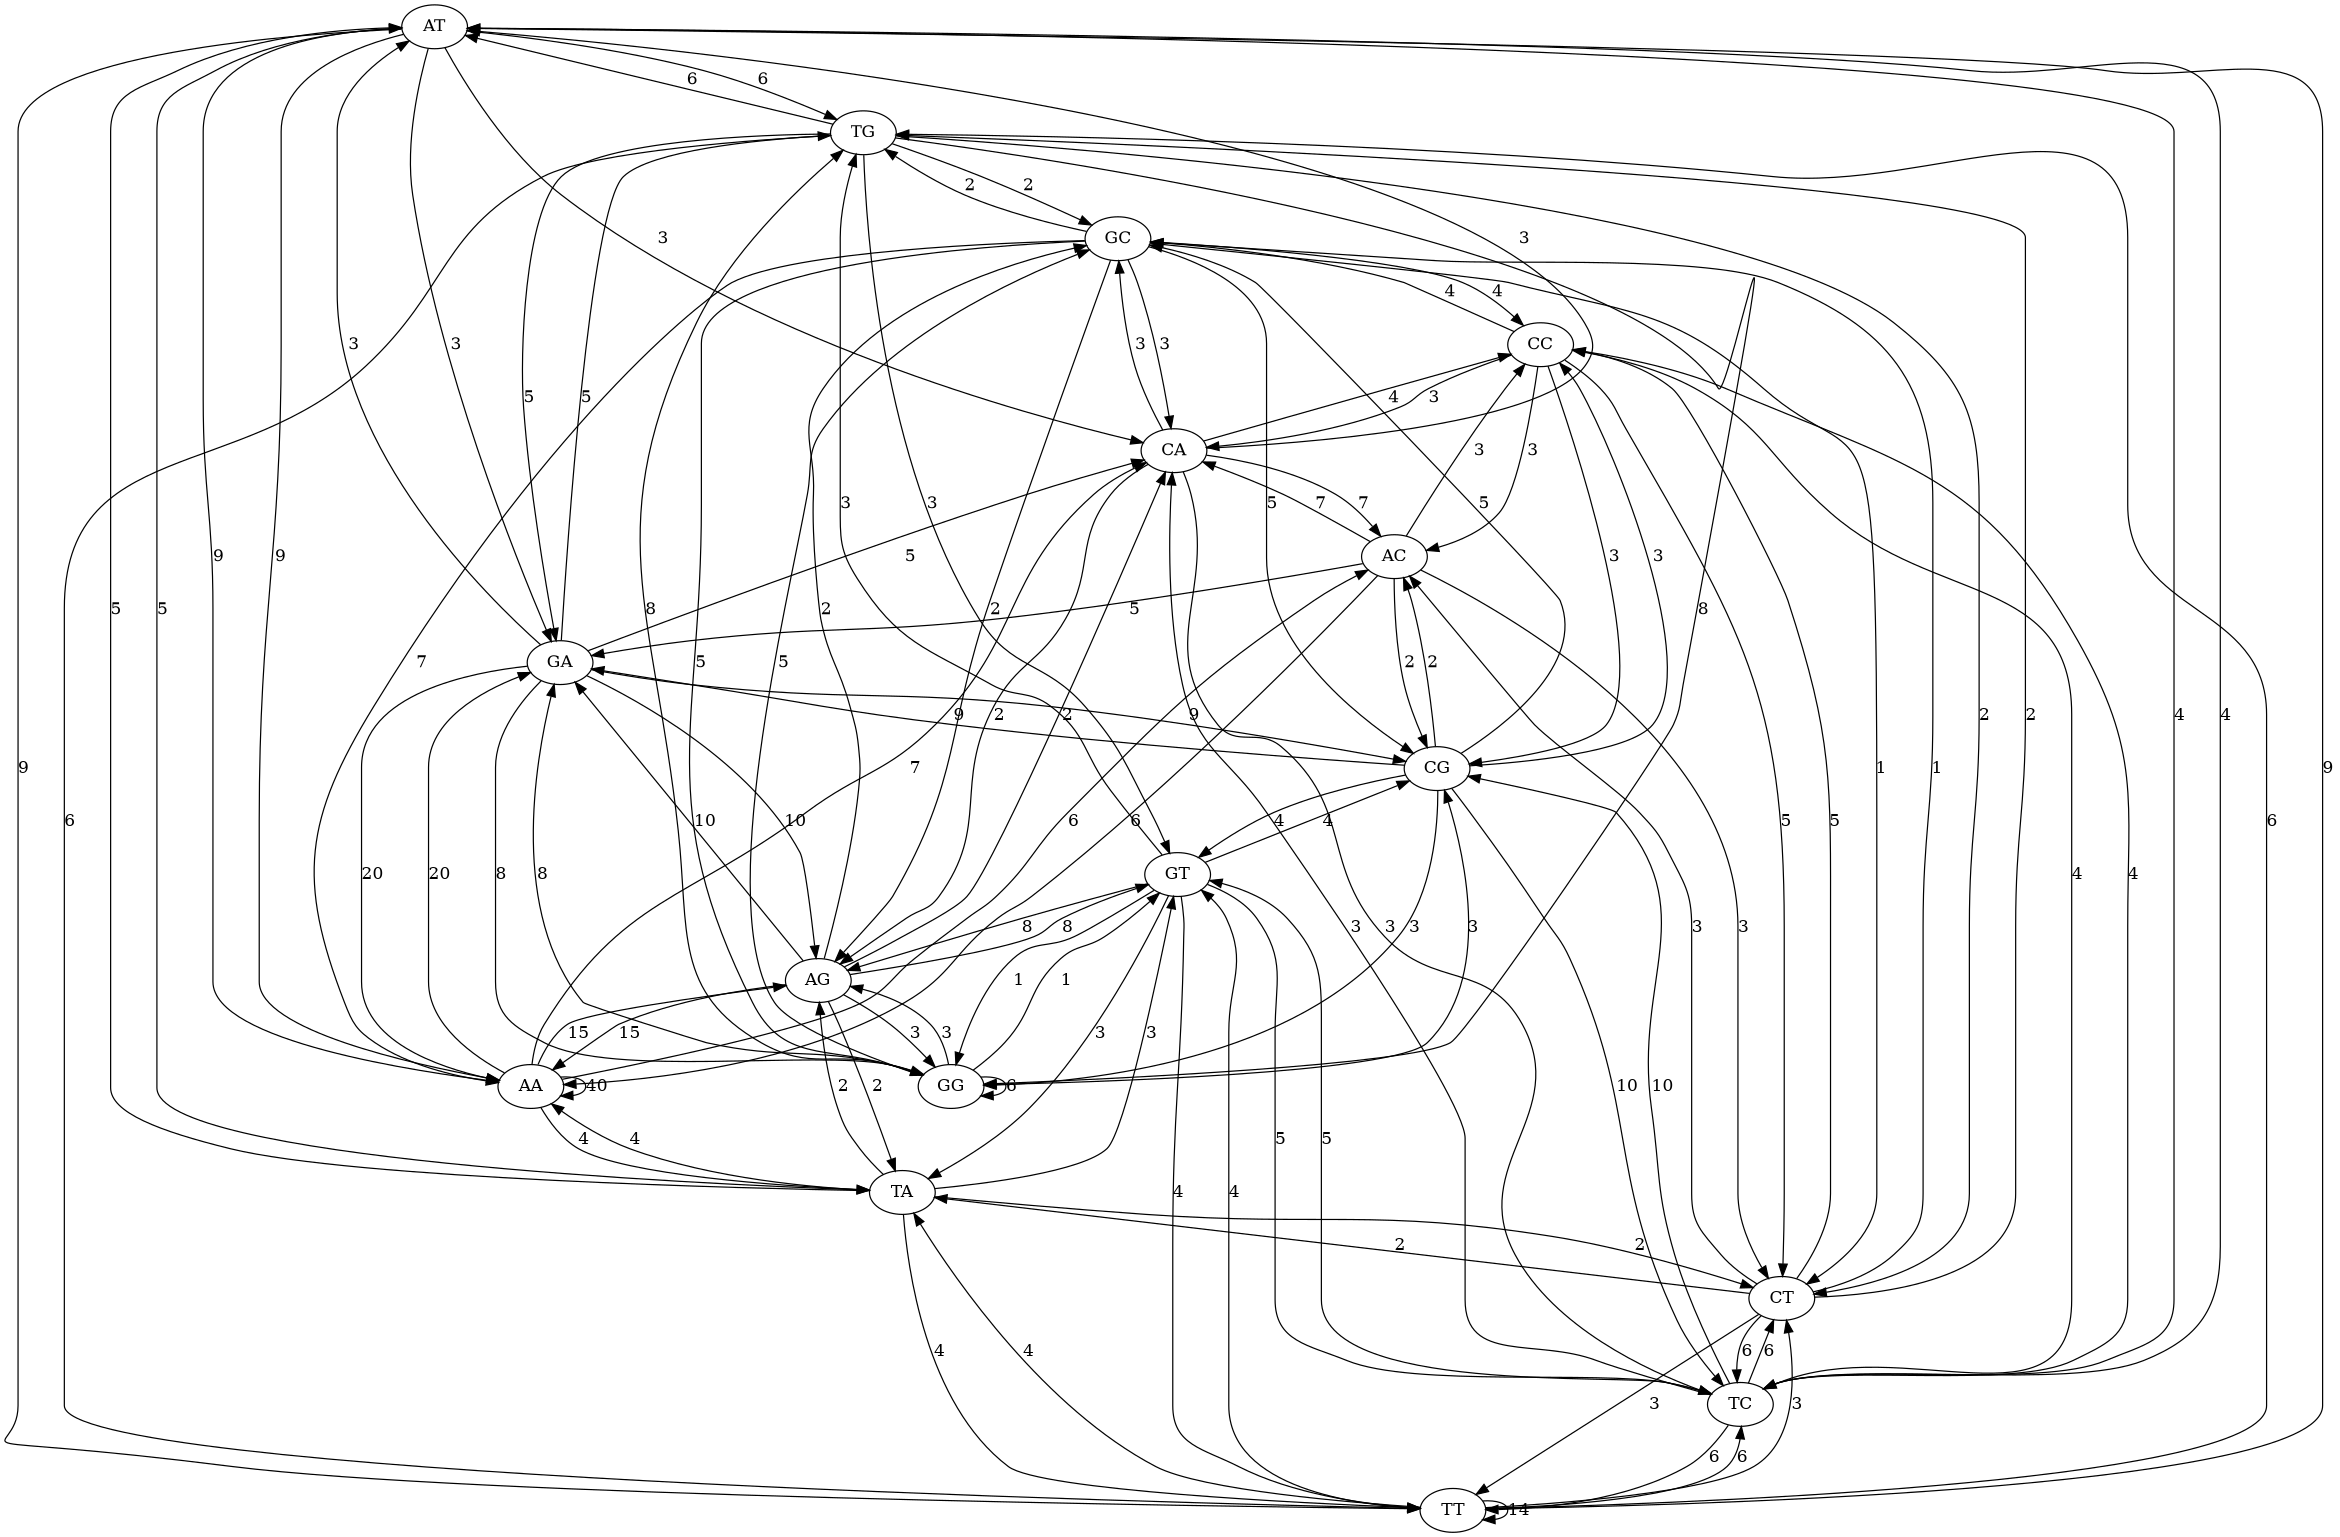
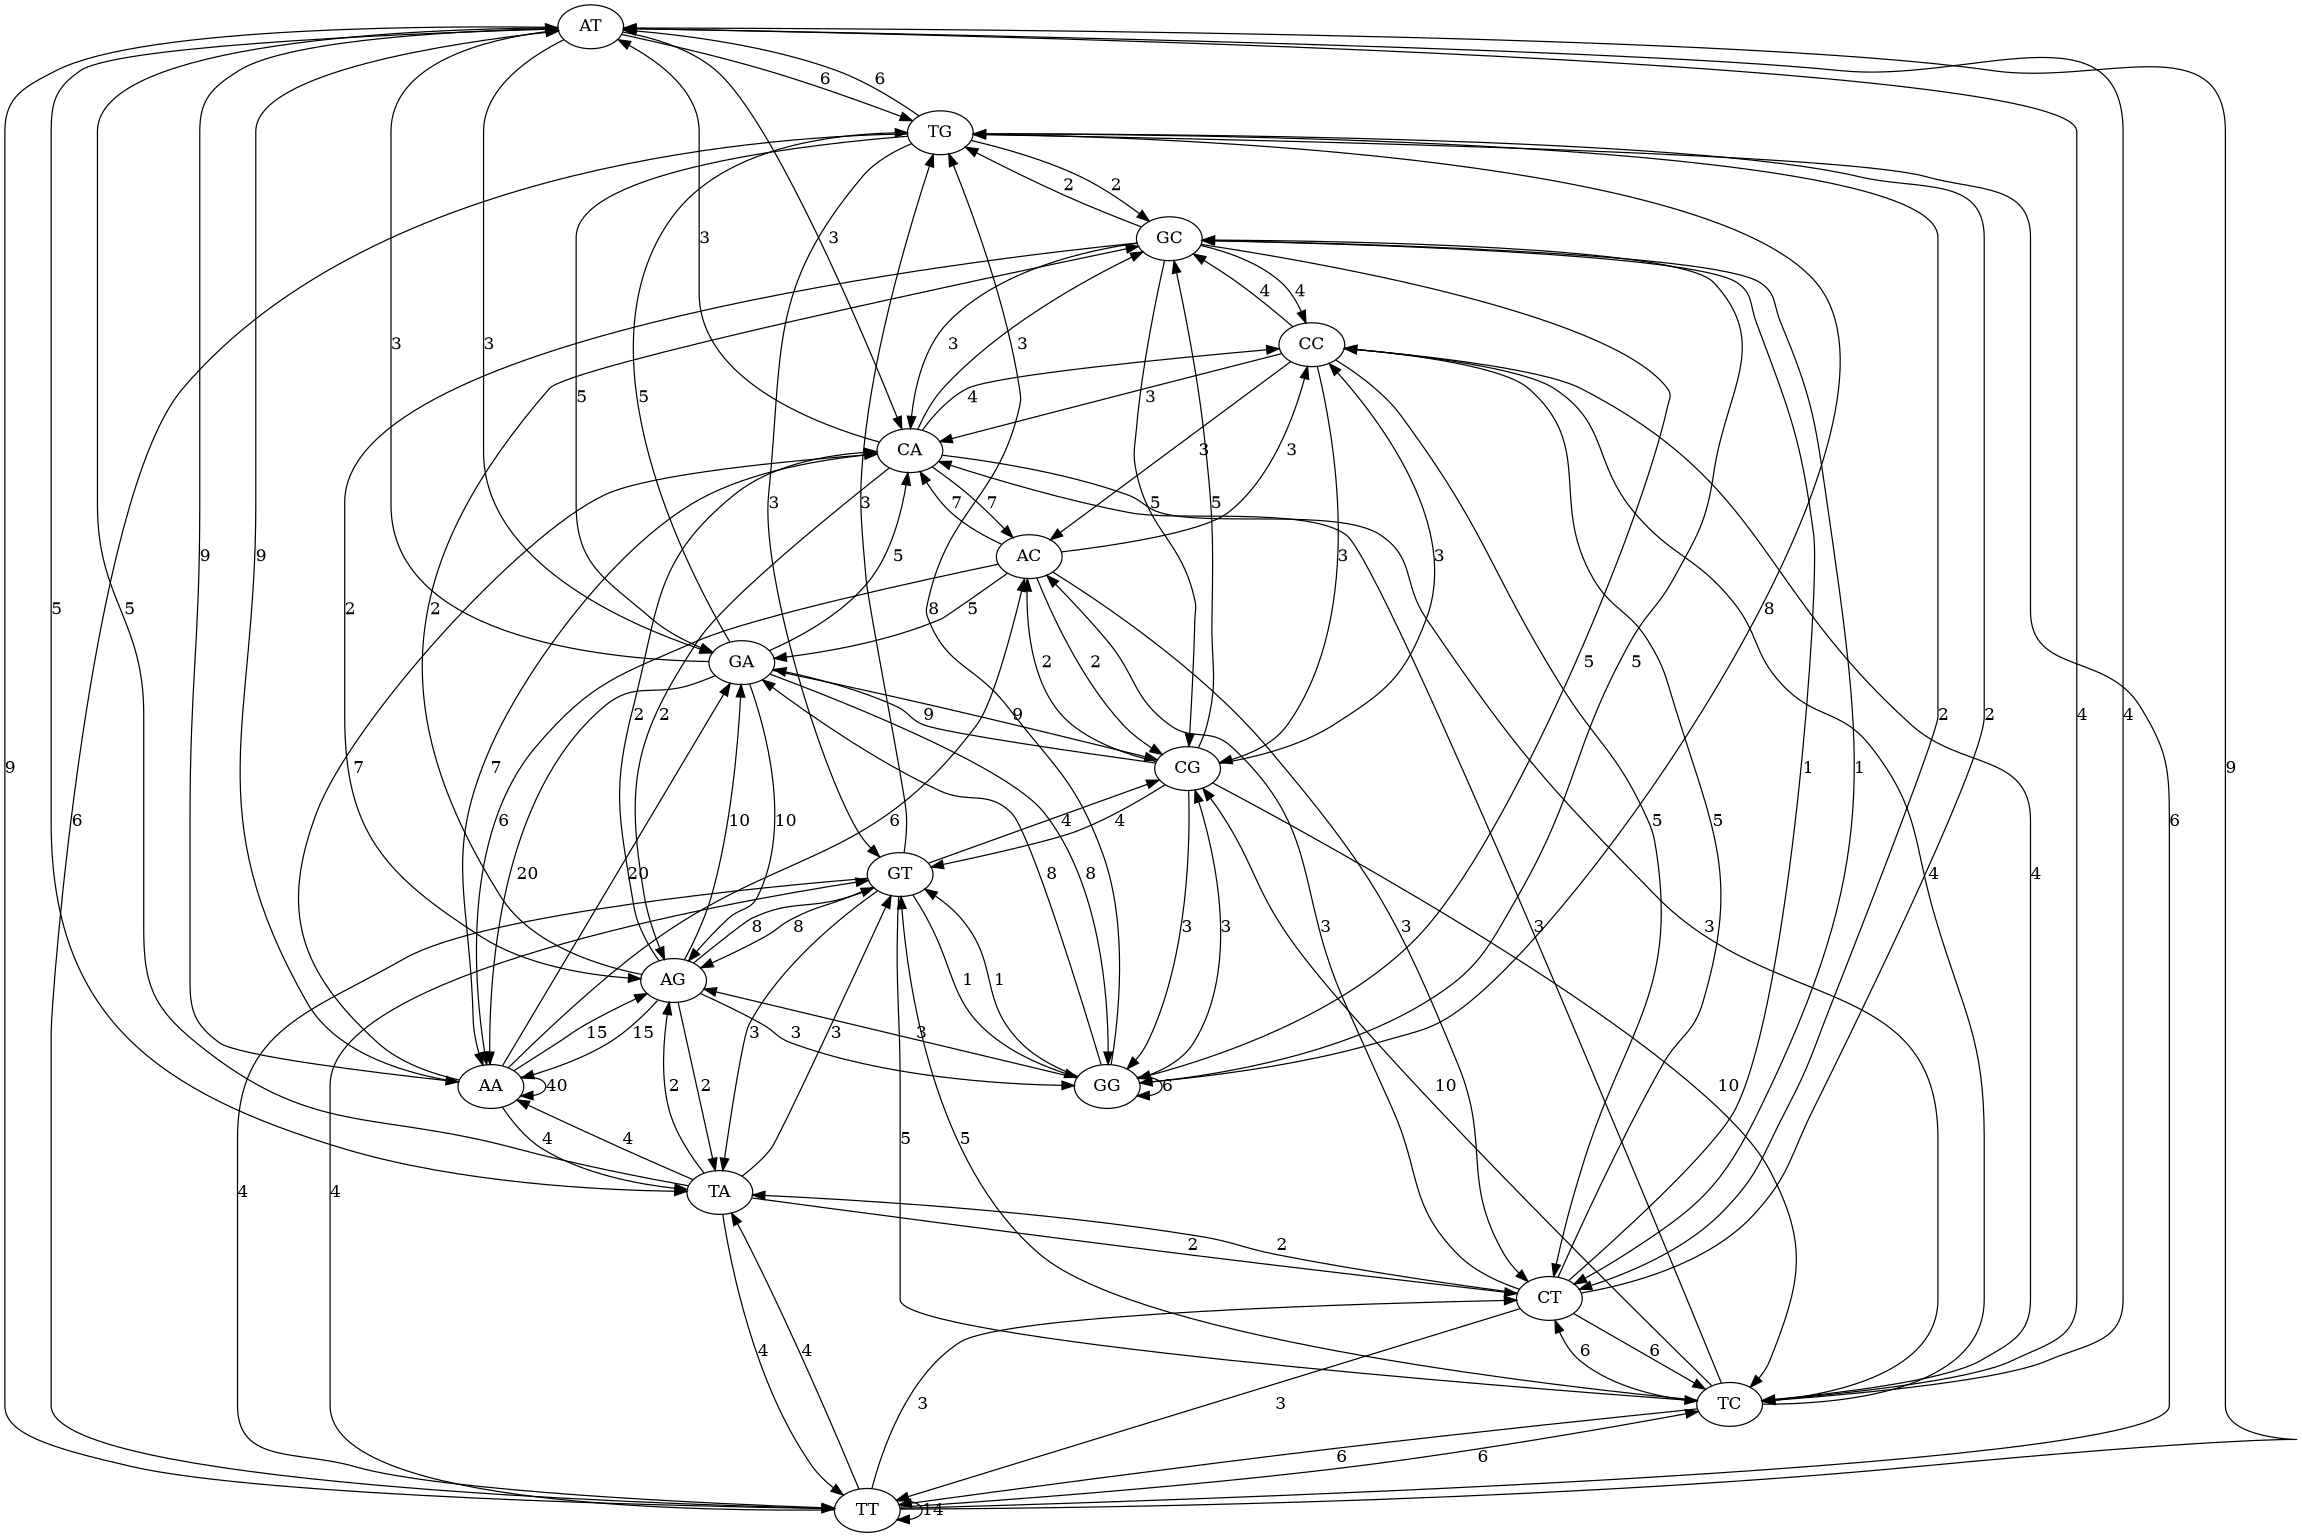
(495, 528) -> (541, 660)
